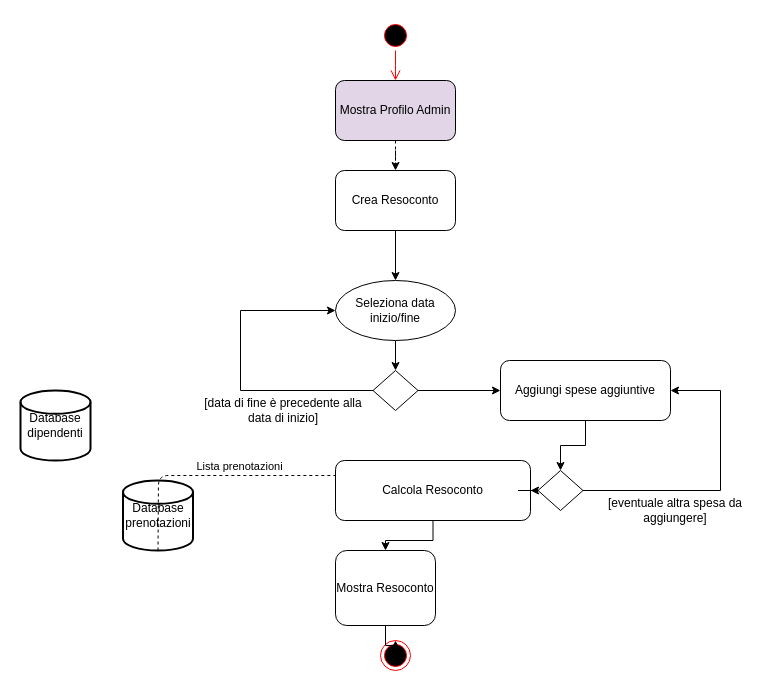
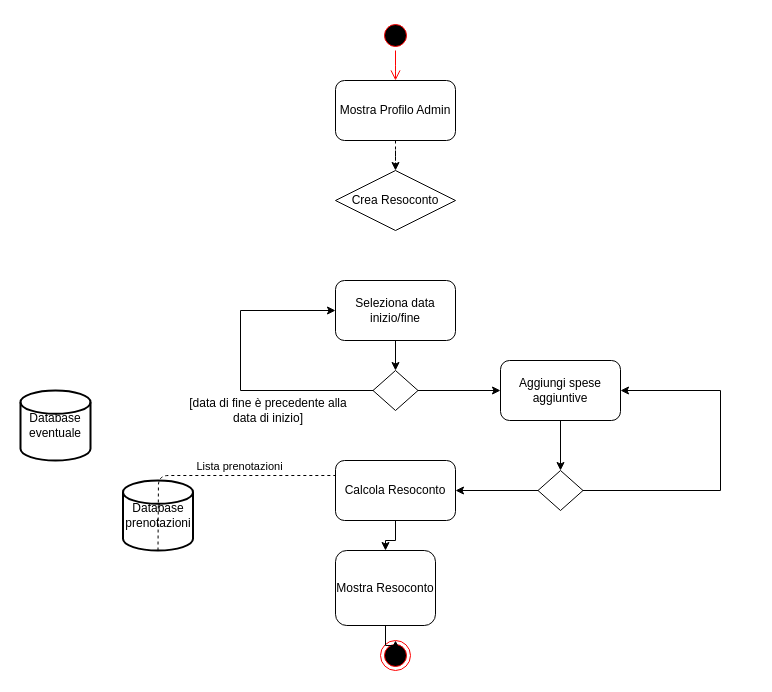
(396, 111) -> (396, 111)
(396, 201) -> (396, 201)
(396, 252) -> none
(396, 311) -> (396, 311)
(586, 391) -> (561, 391)
(283, 411) -> (268, 411)
(56, 426) -> (56, 426)
(433, 491) -> (396, 491)
(676, 511) -> none
